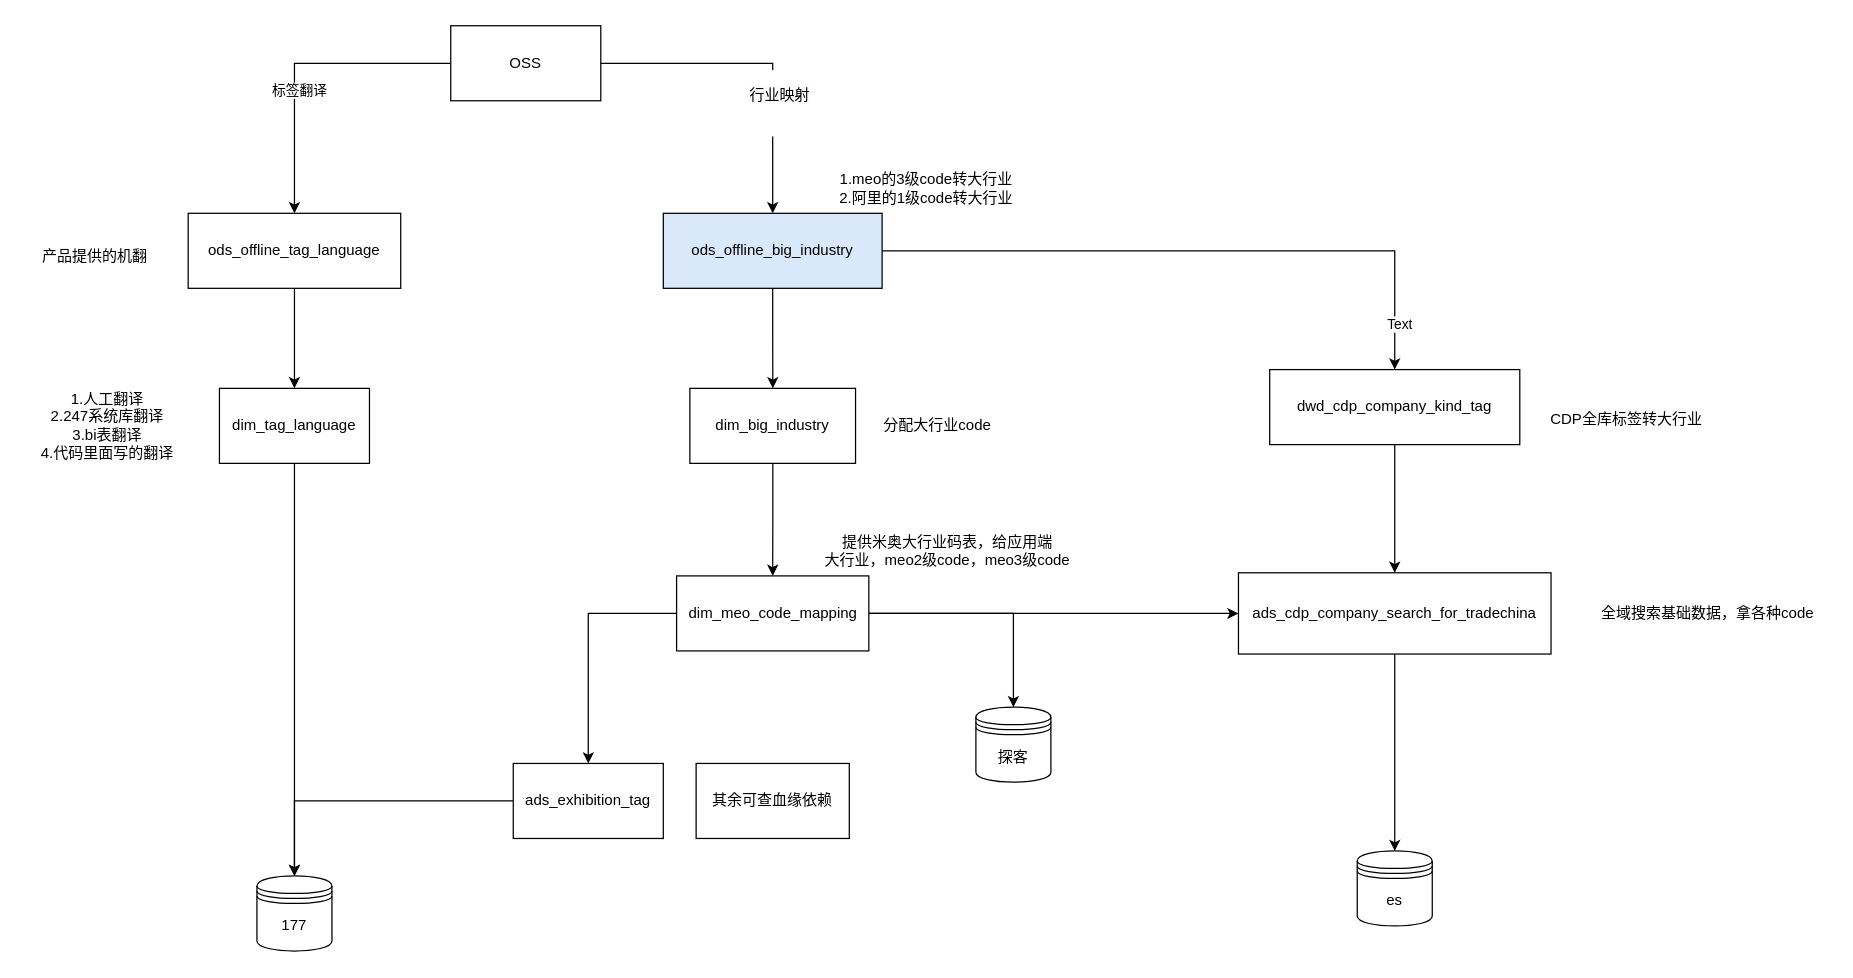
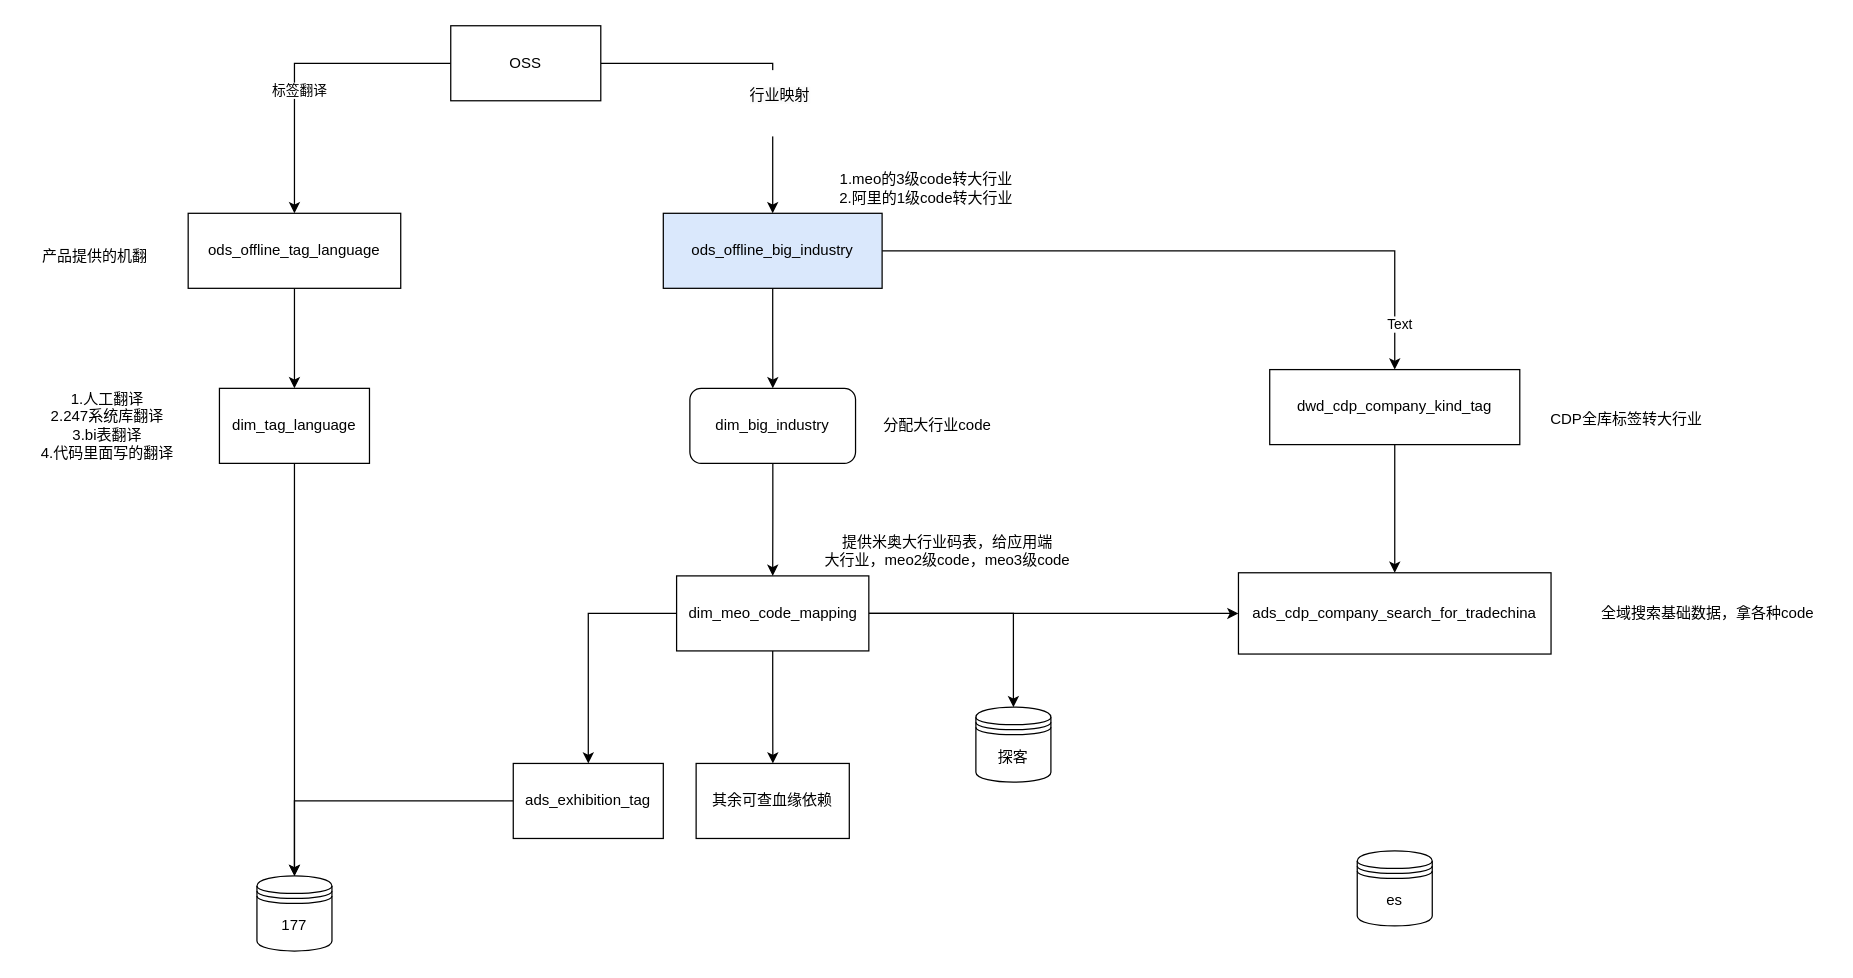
(773, 426) -> (773, 426)
none -> (773, 703)
(1394, 748) -> none
